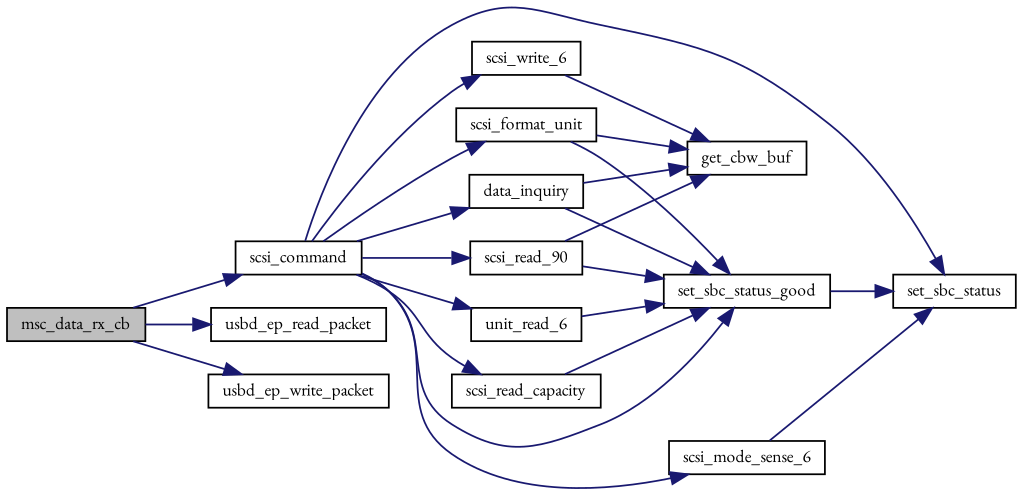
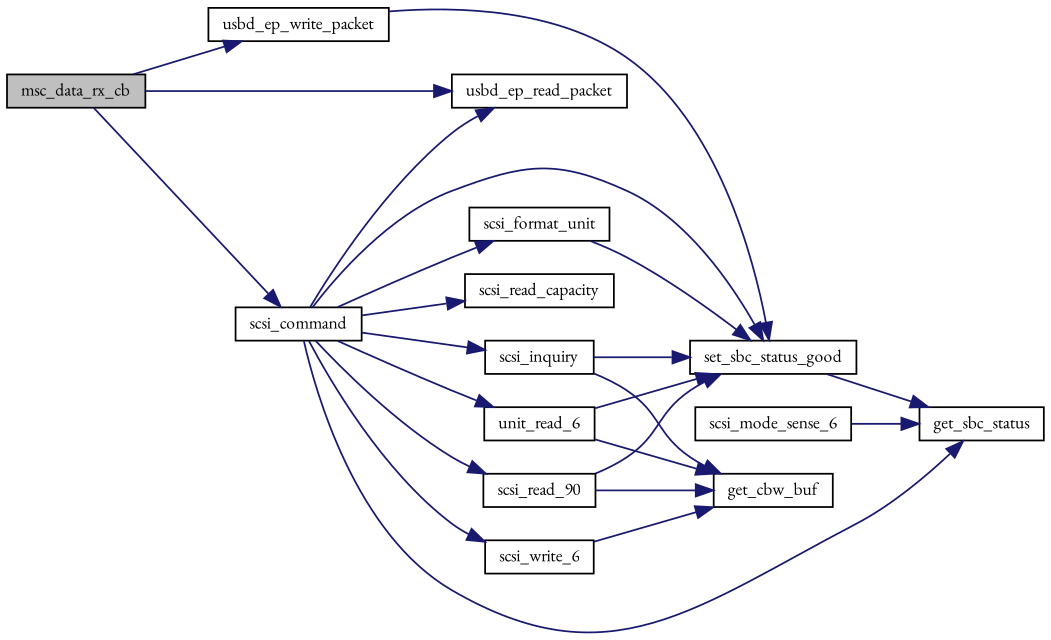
(633, 141) -> (648, 455)
(526, 191) -> (539, 357)
(955, 291) -> (982, 424)
(629, 345) -> (649, 77)
(457, 457) -> (384, 202)
